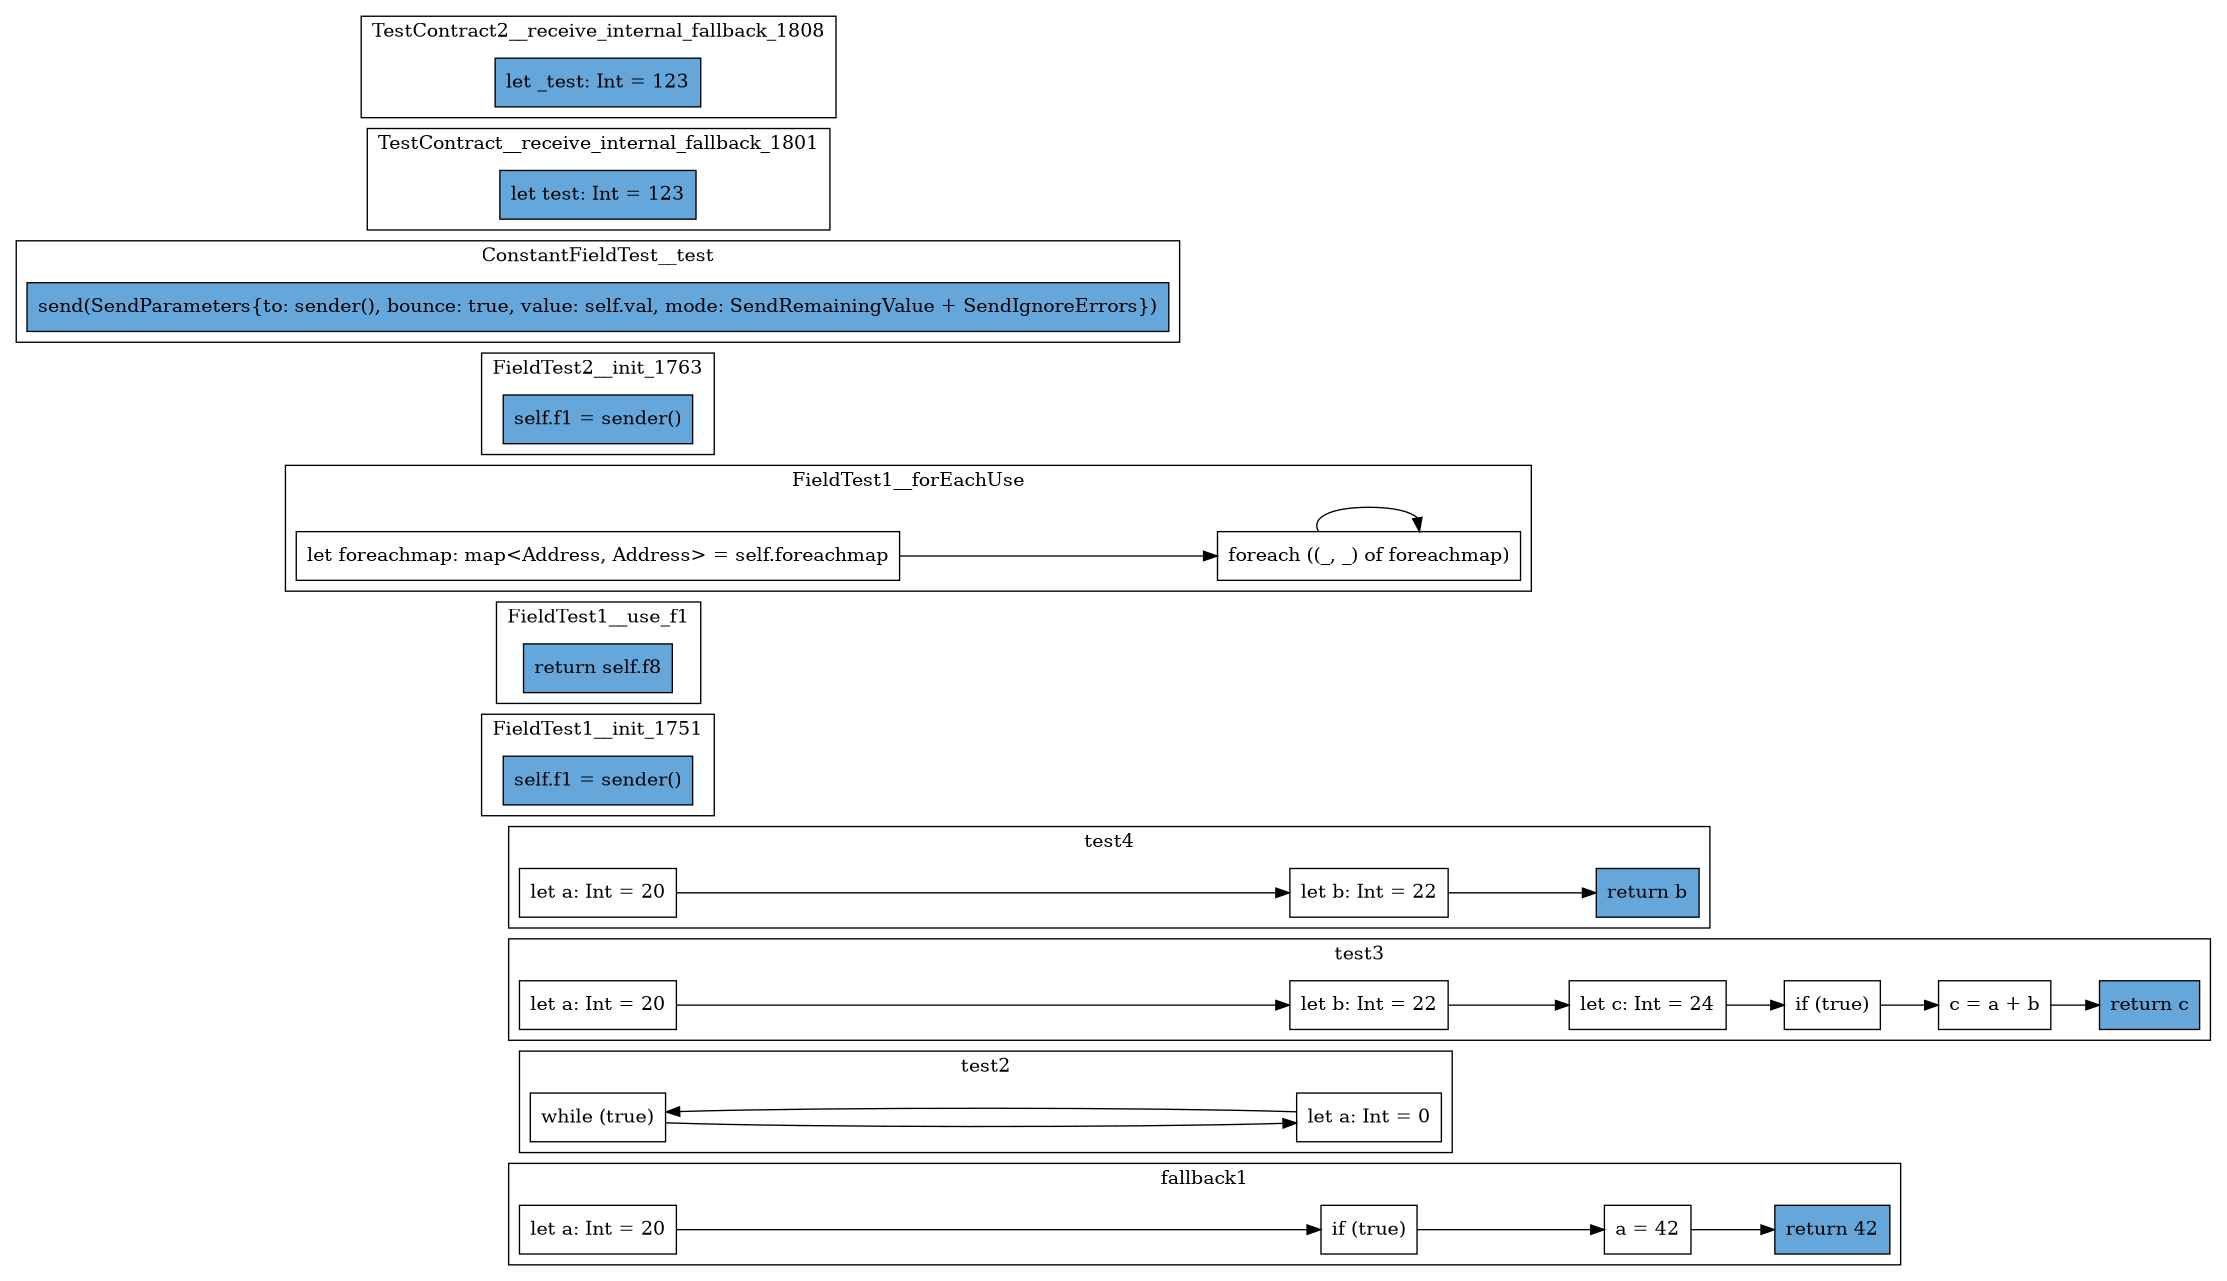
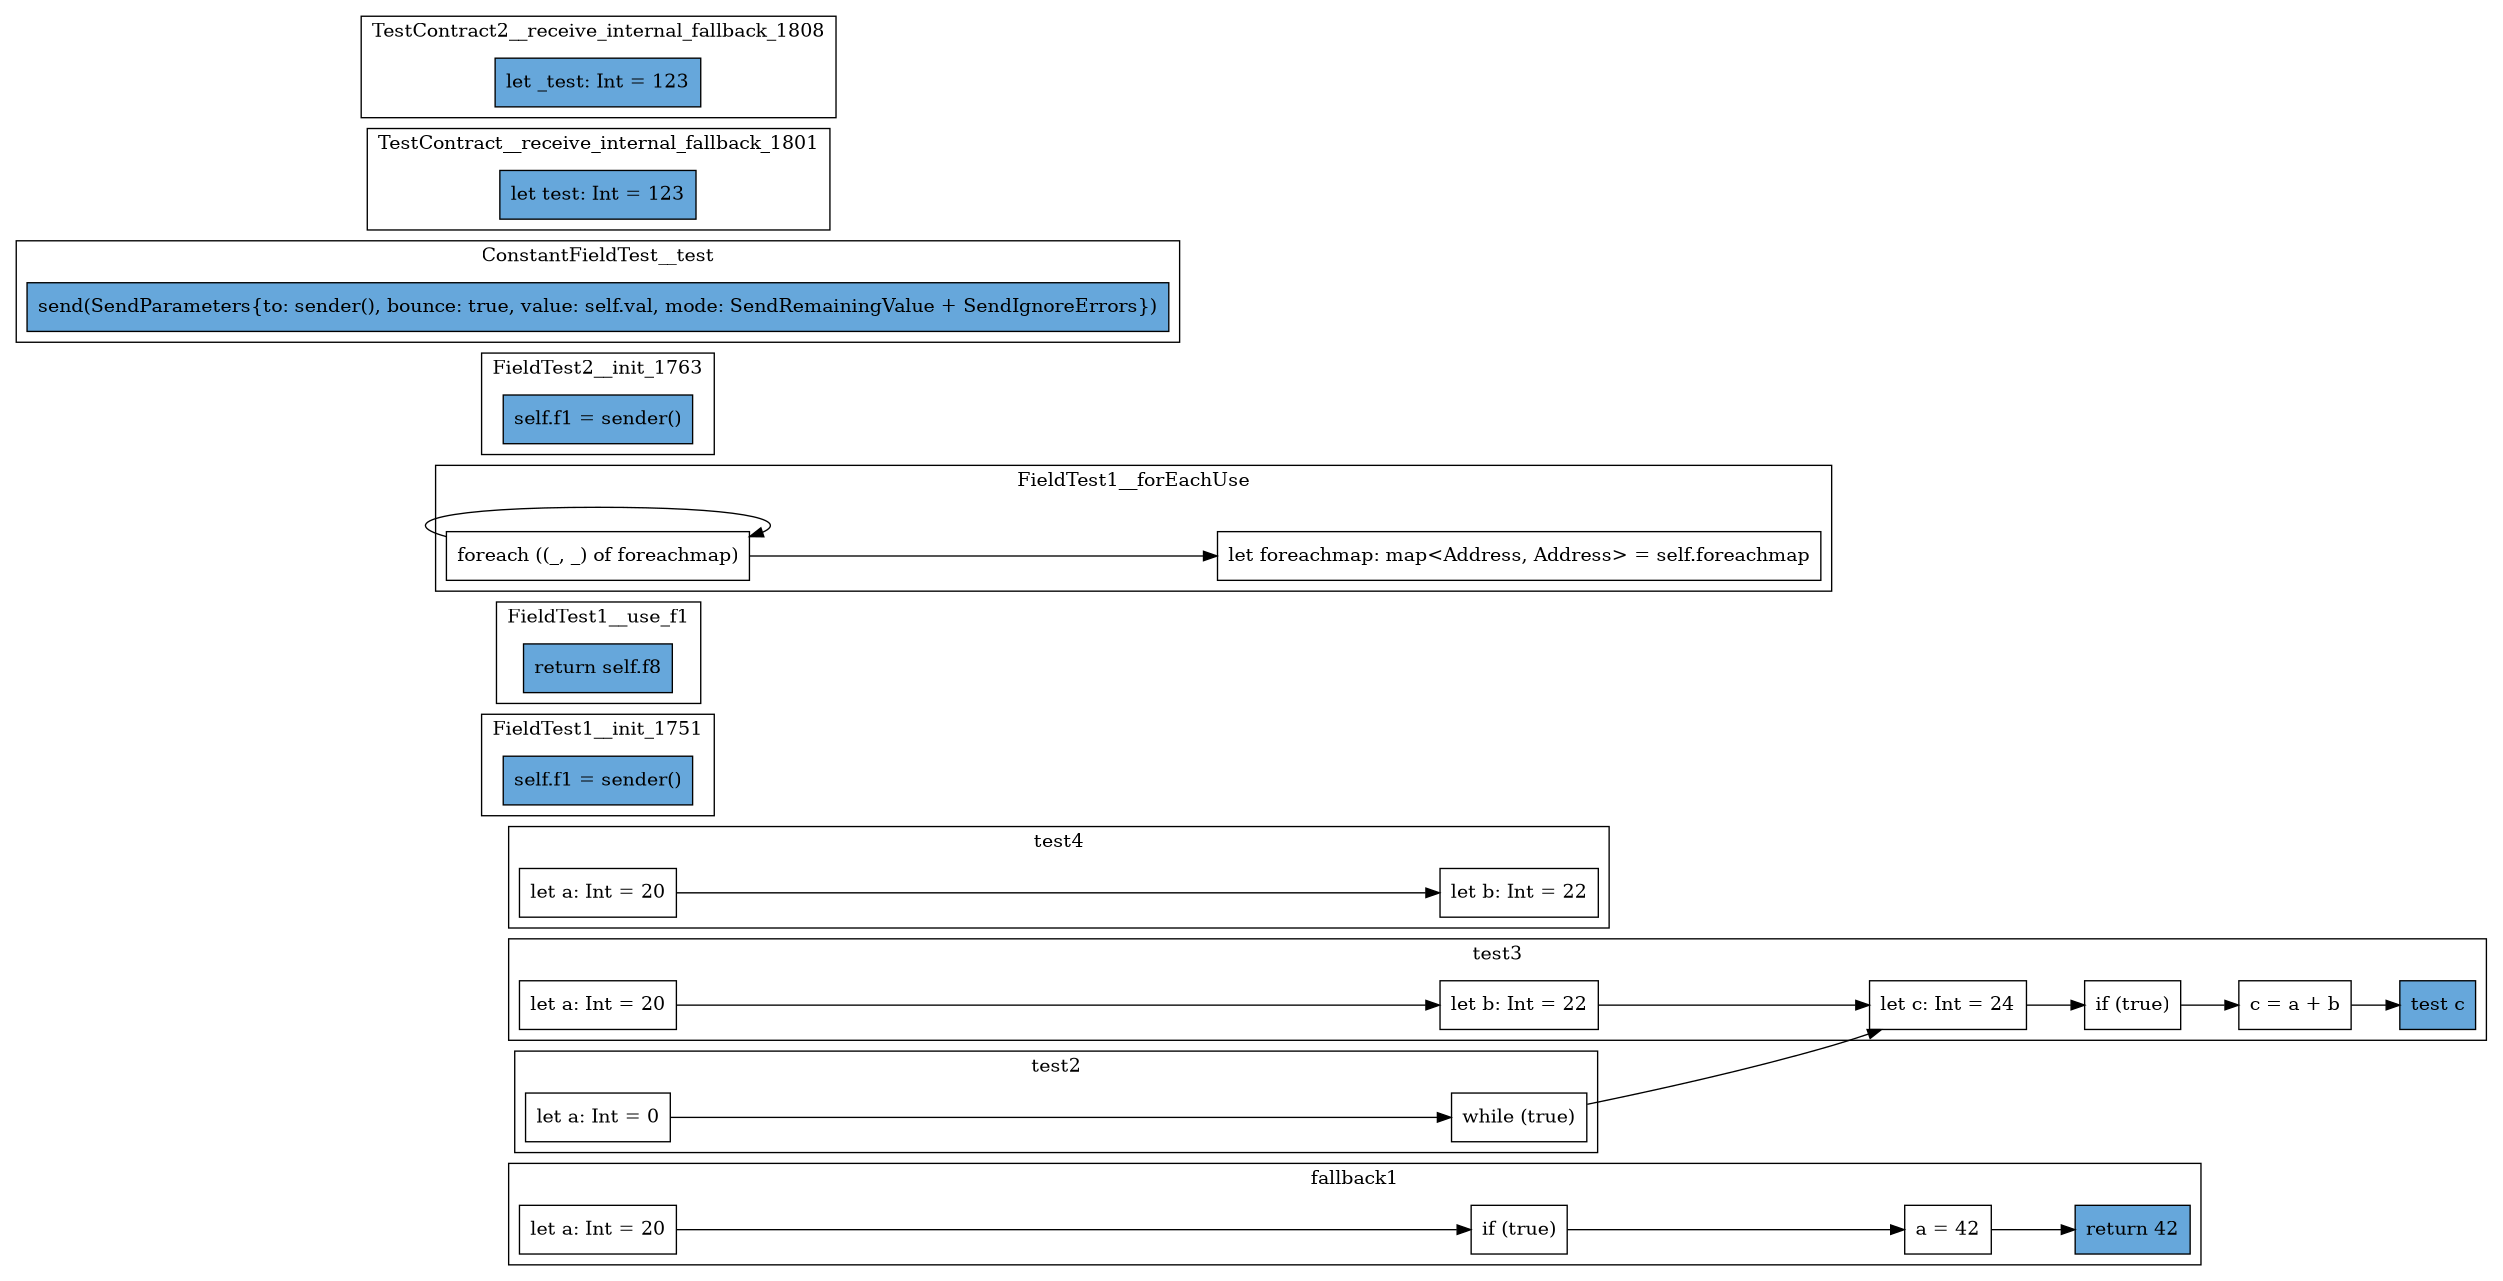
(1051, 556) -> (977, 556)
(1648, 893) -> none
(2150, 1005) -> (2438, 1005)
(974, 1127) -> (1729, 1073)
